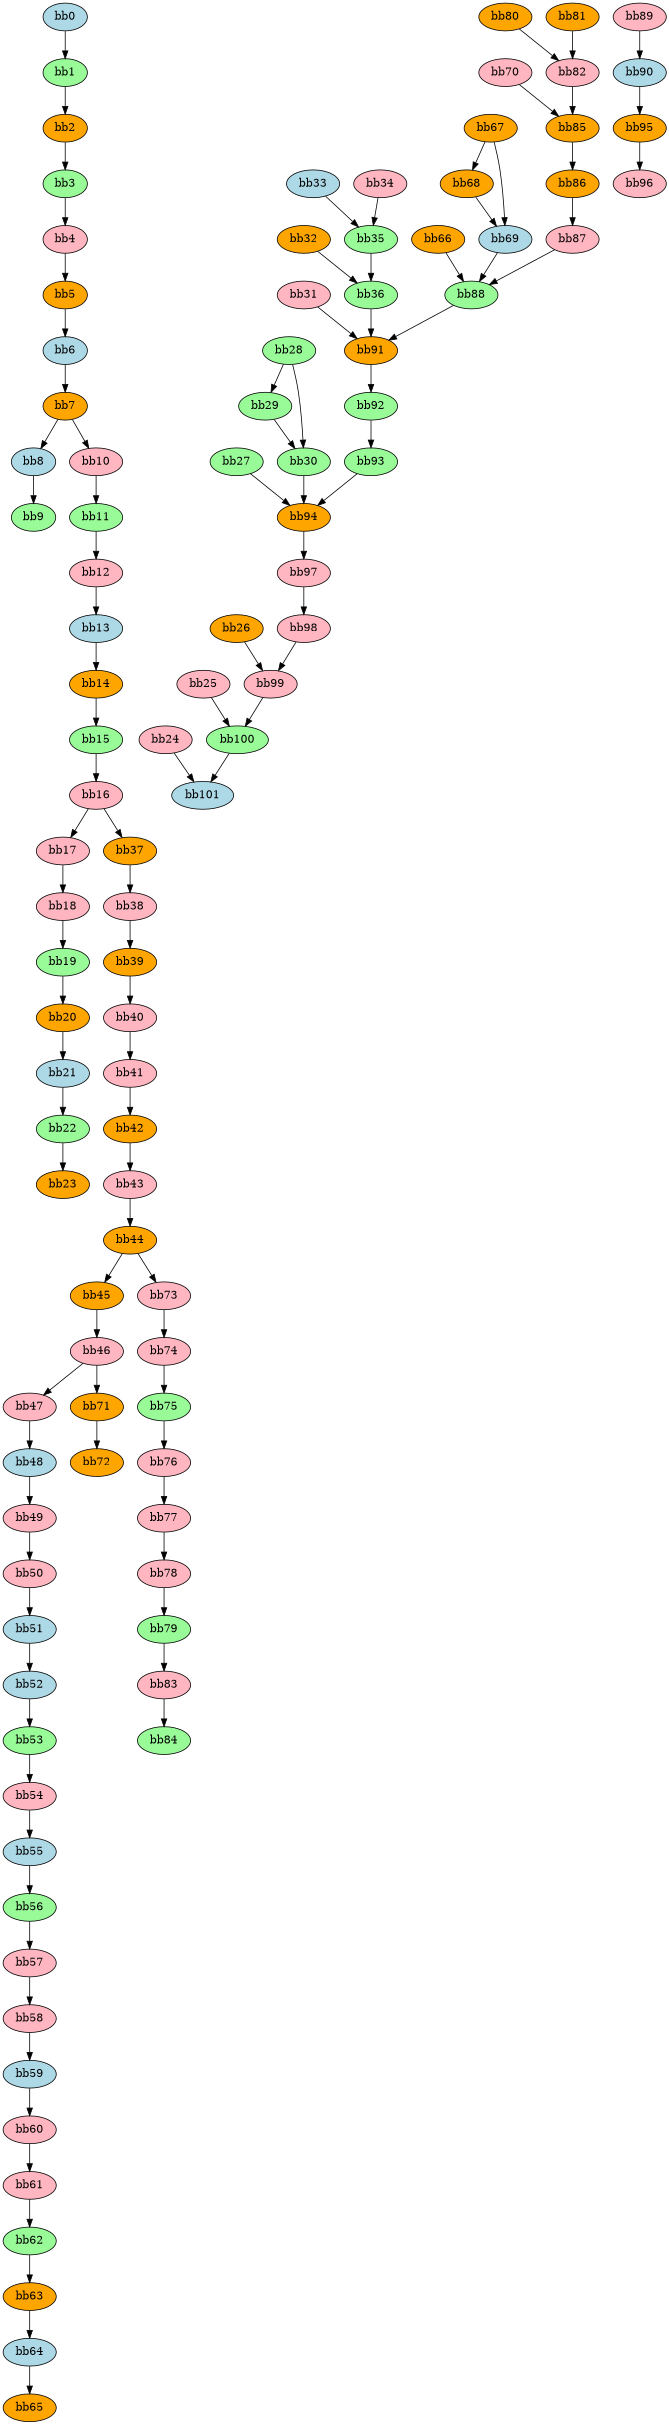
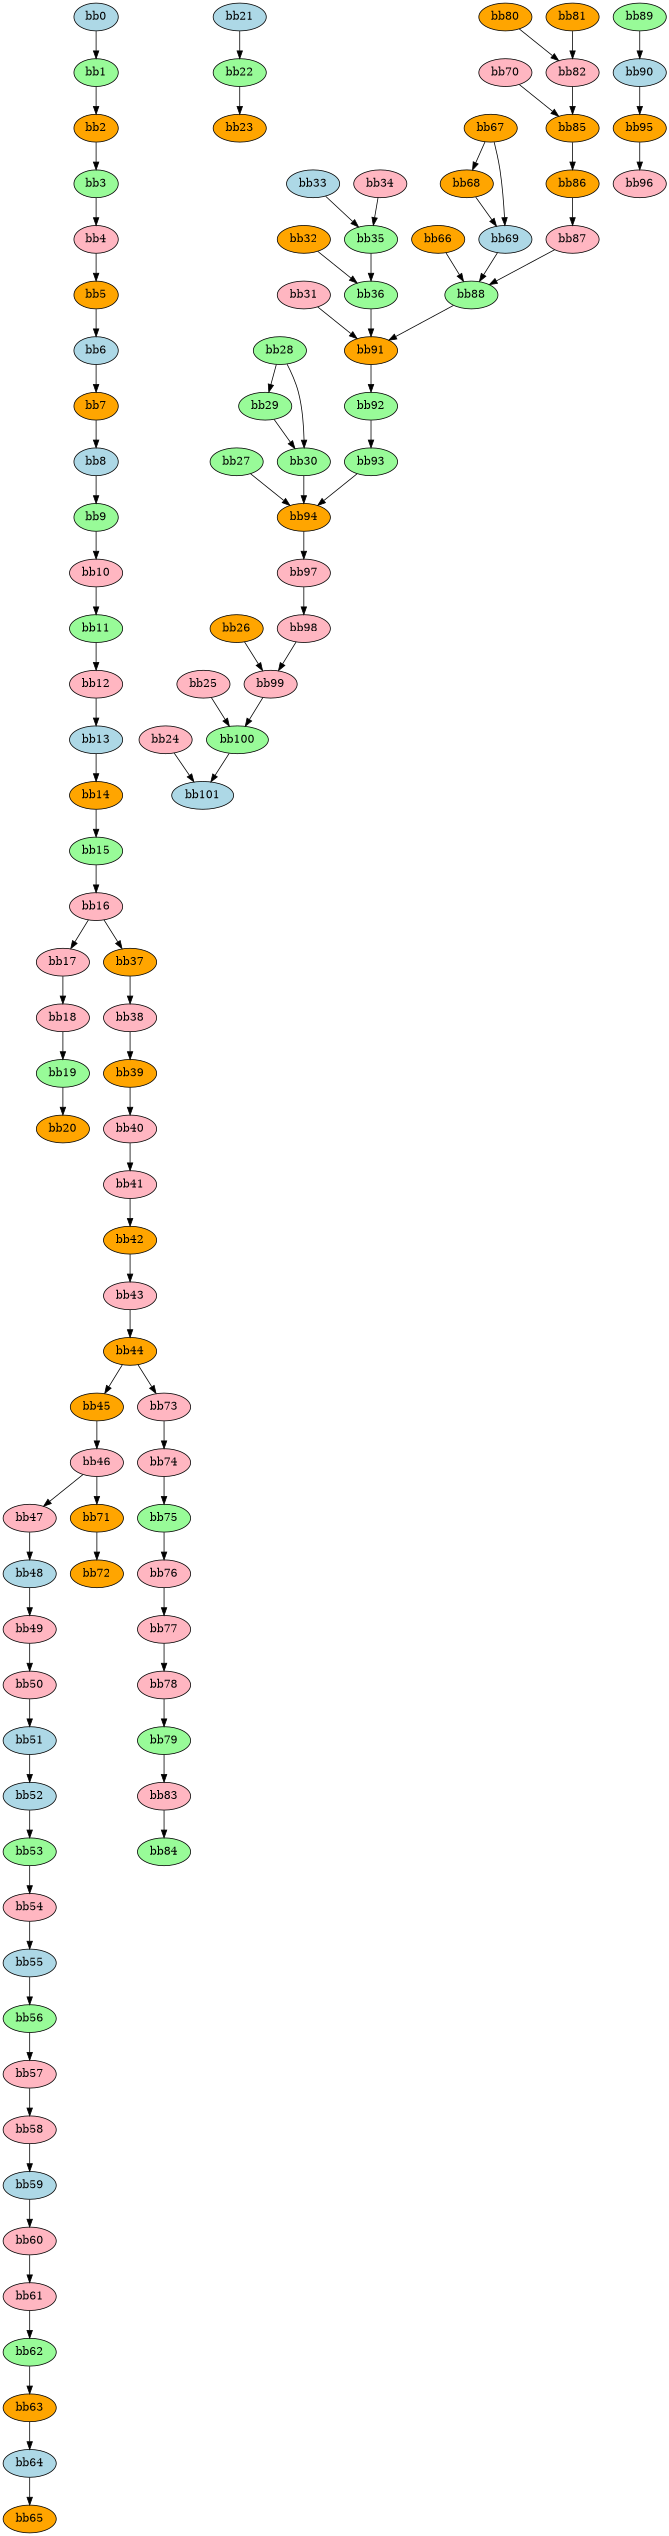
(640, 17) -> (640, 17)
(79, 430) -> (96, 541)
(63, 1042) -> none
